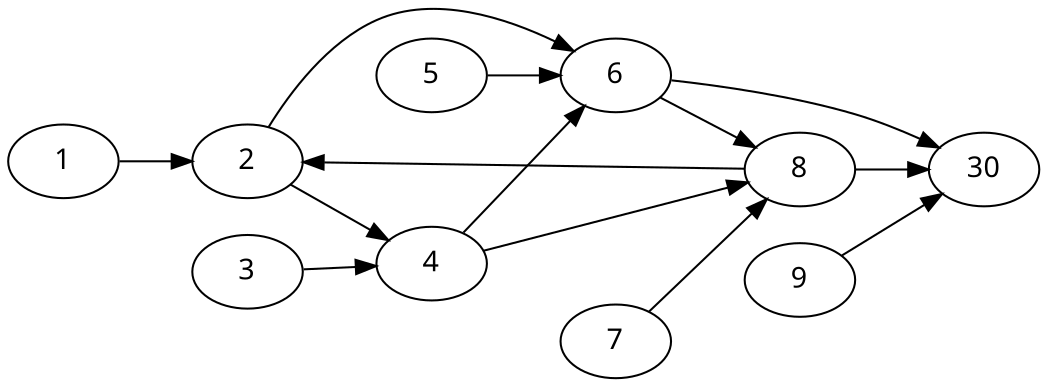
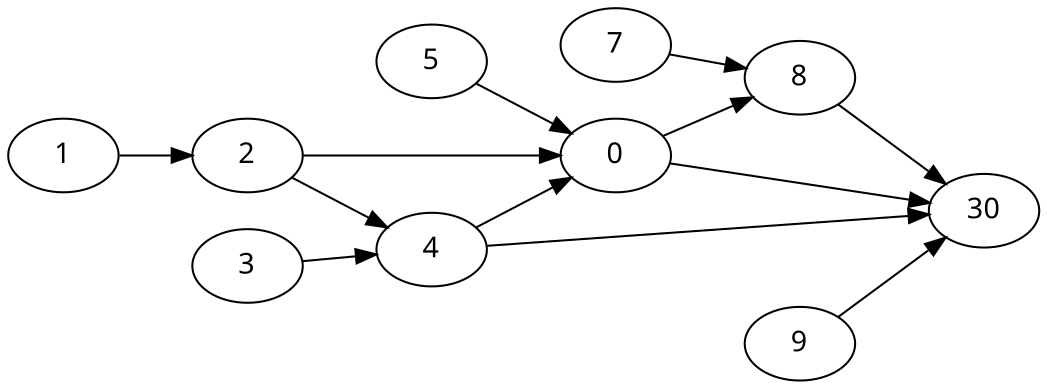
(616, 75) -> (616, 155)
(545, 166) -> none
(606, 219) -> (698, 231)
